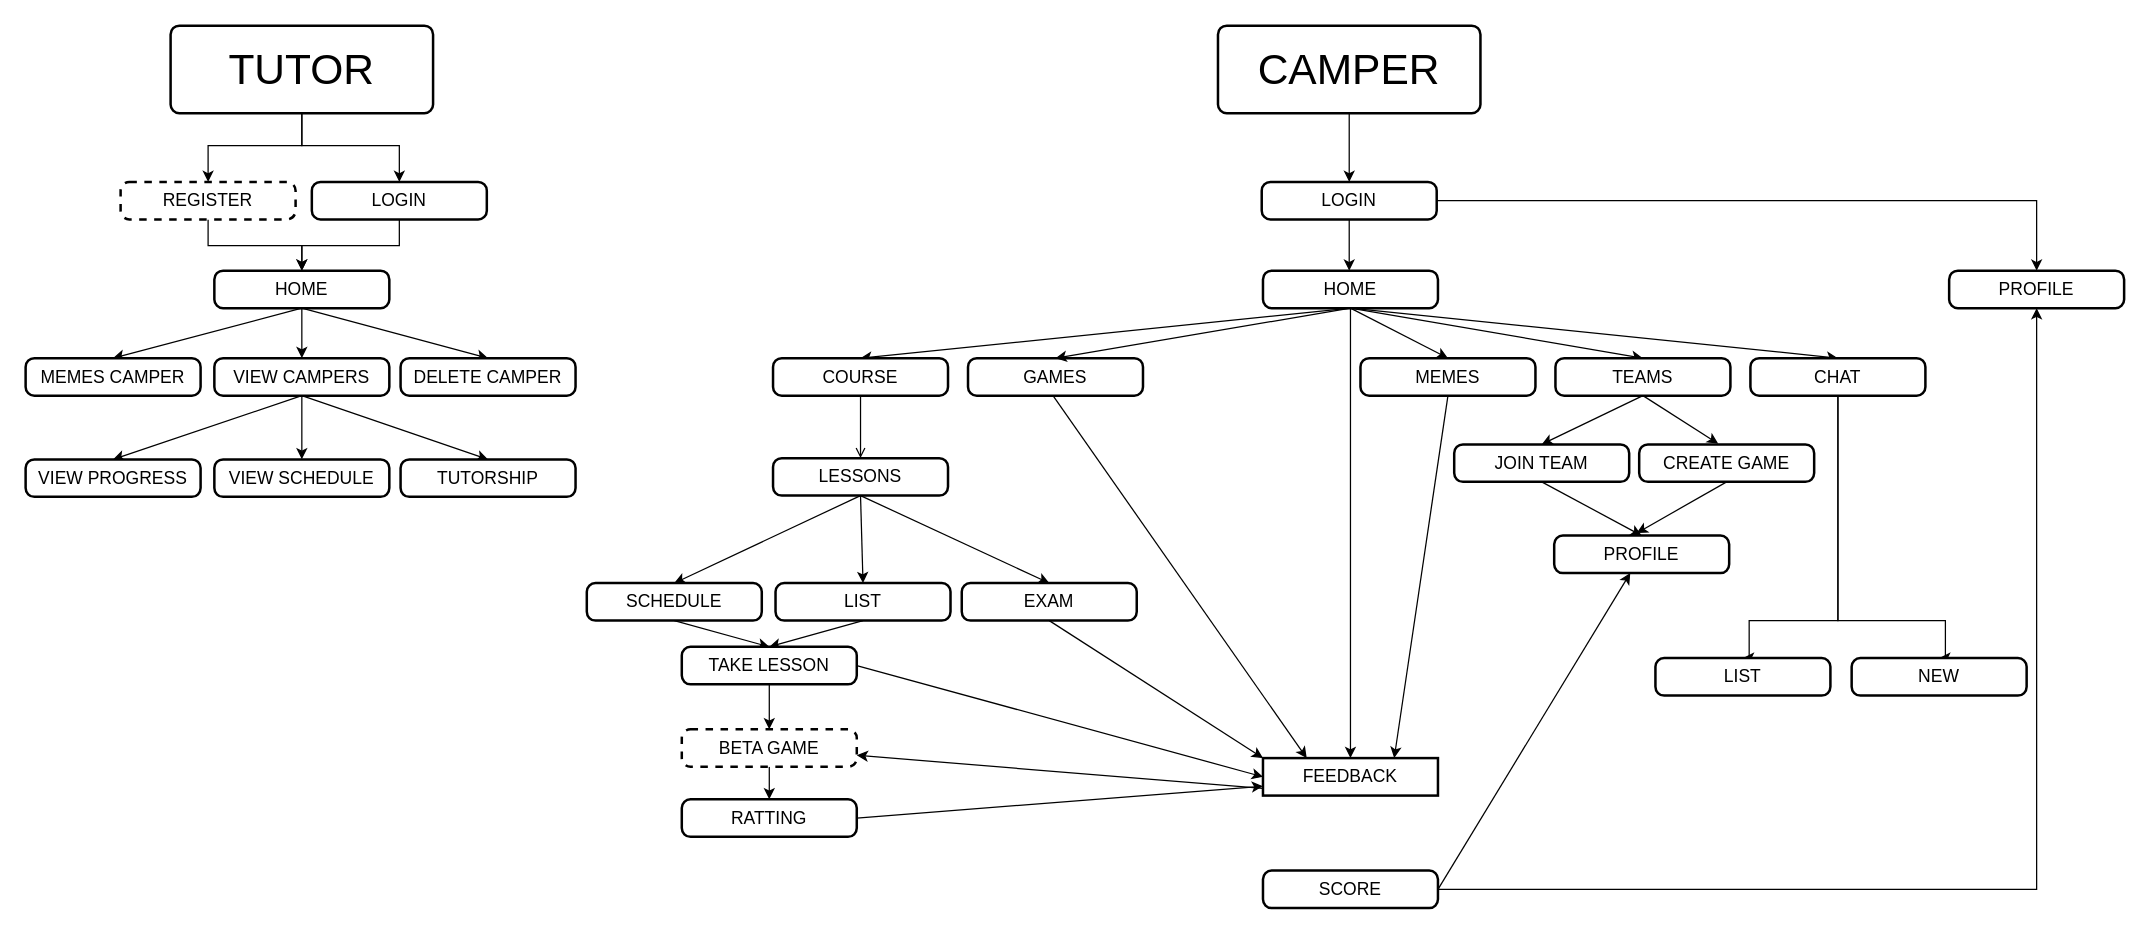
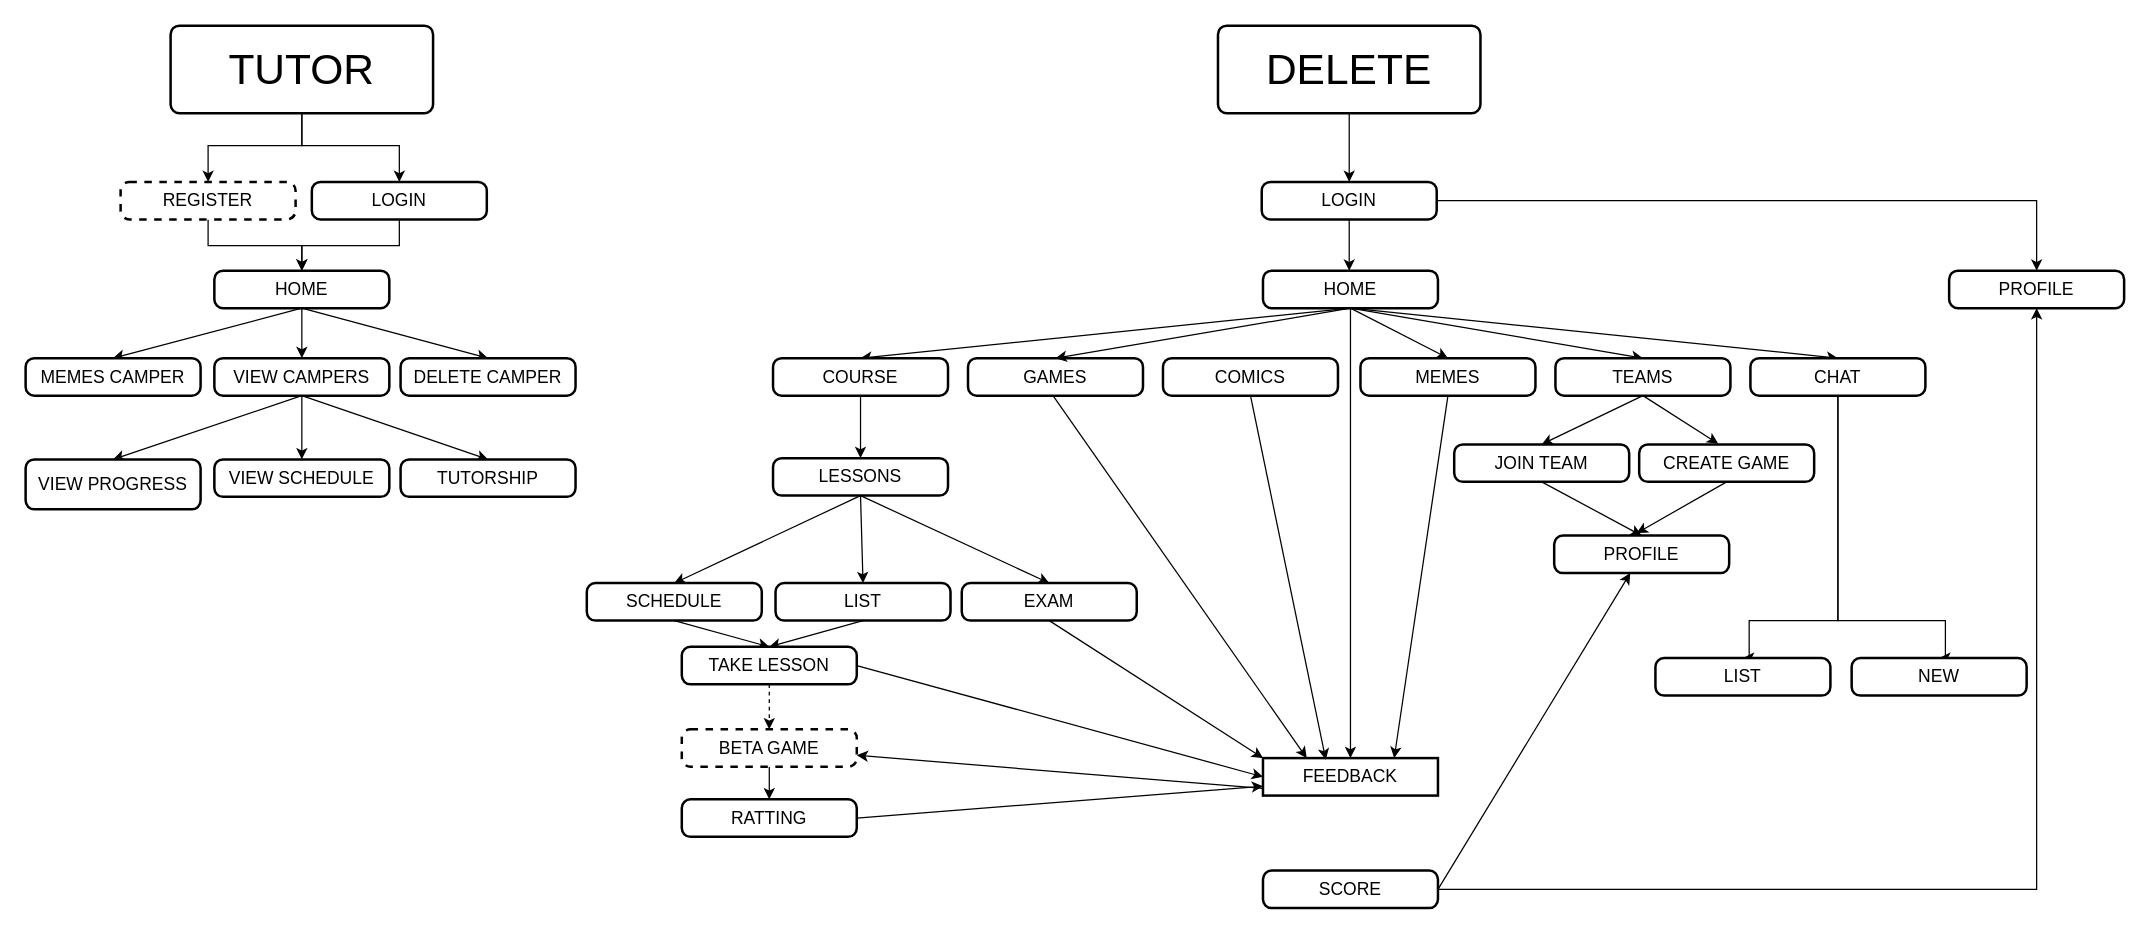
(1349, 69) -> (1349, 69)
none -> (1251, 377)
(861, 450) -> (861, 448)
(113, 478) -> (113, 484)
none -> (1287, 573)
(769, 703) -> (769, 703)
